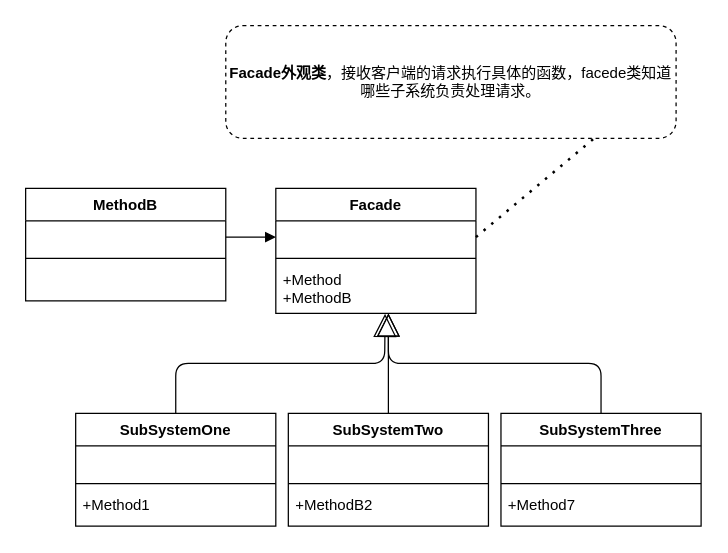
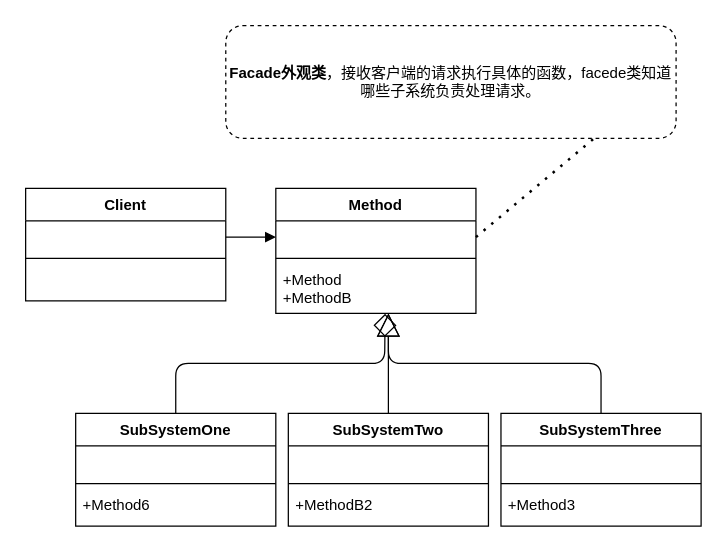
(125, 205) -> (125, 205)
(375, 205) -> (375, 205)
(385, 336) -> (385, 336)
(116, 505) -> (116, 505)
(541, 505) -> (541, 505)
